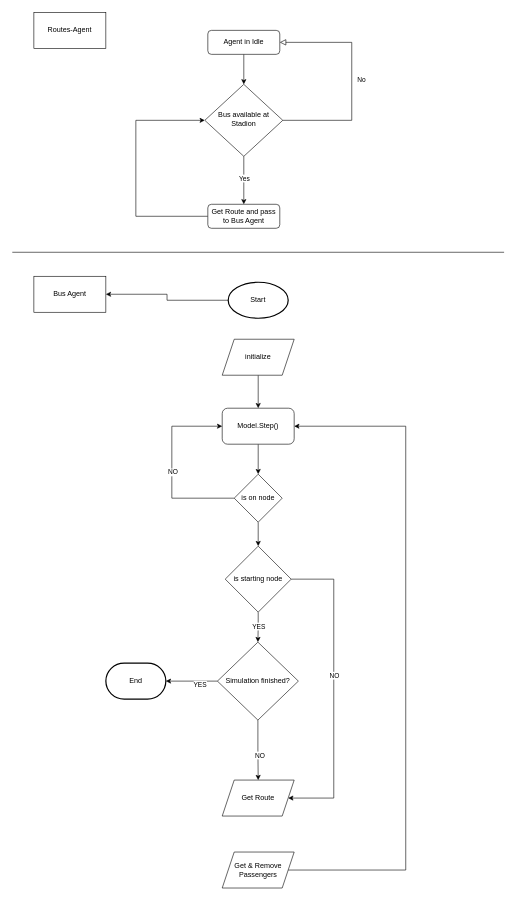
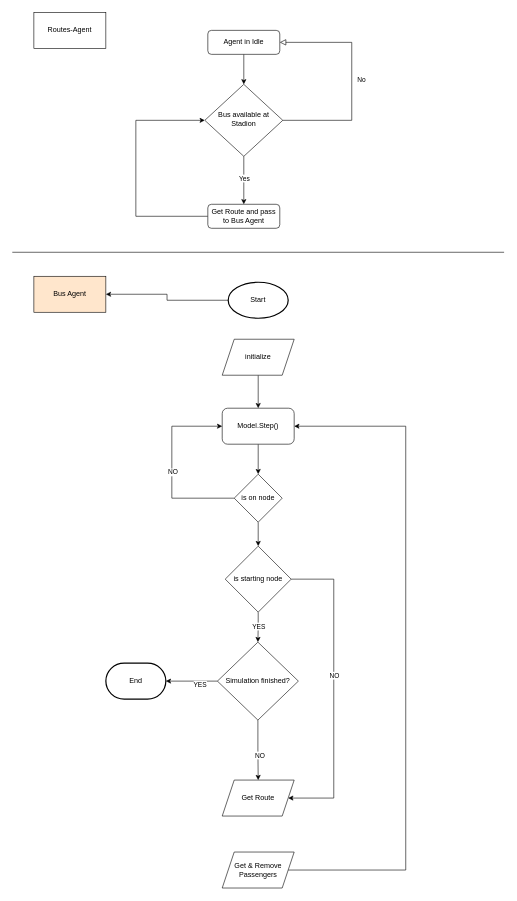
(70, 294) -> (70, 294)
